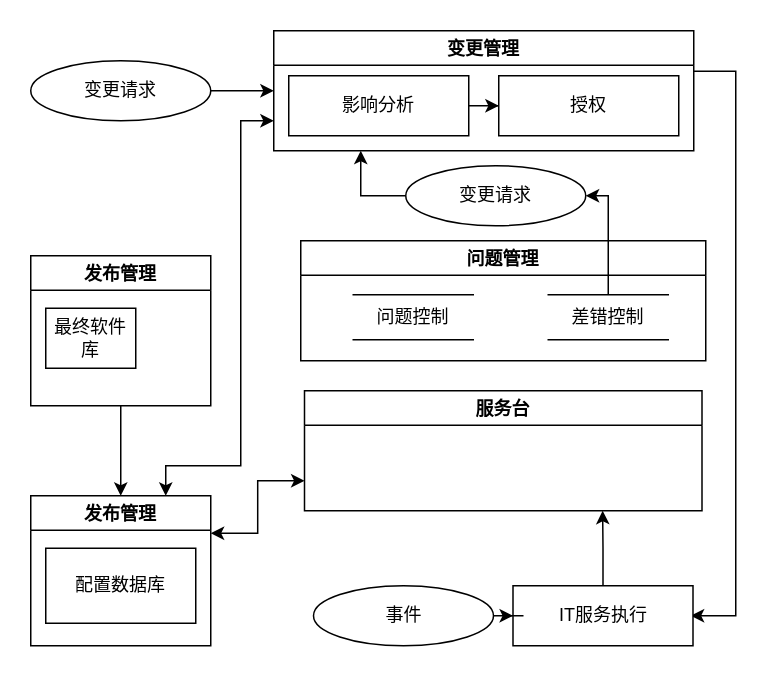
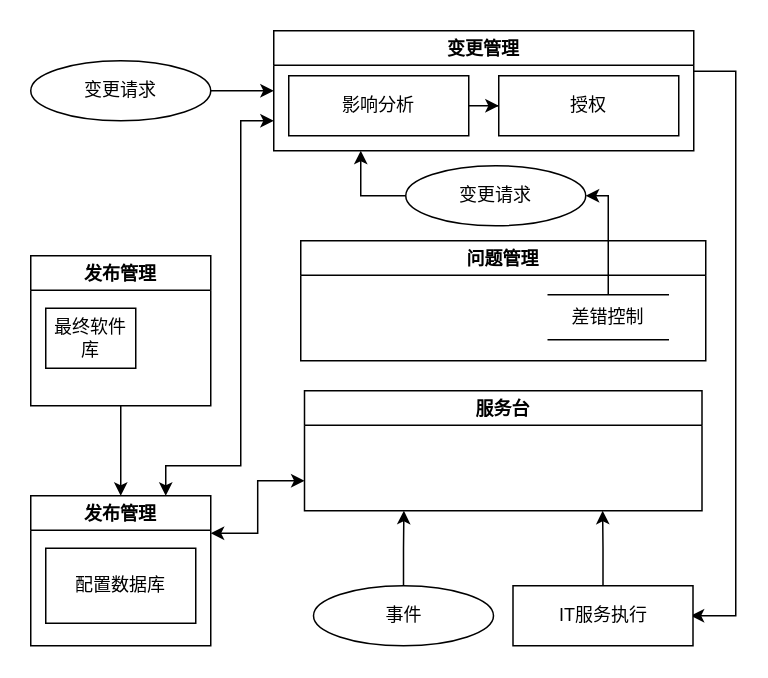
(413, 317) -> none
(524, 616) -> (404, 553)
